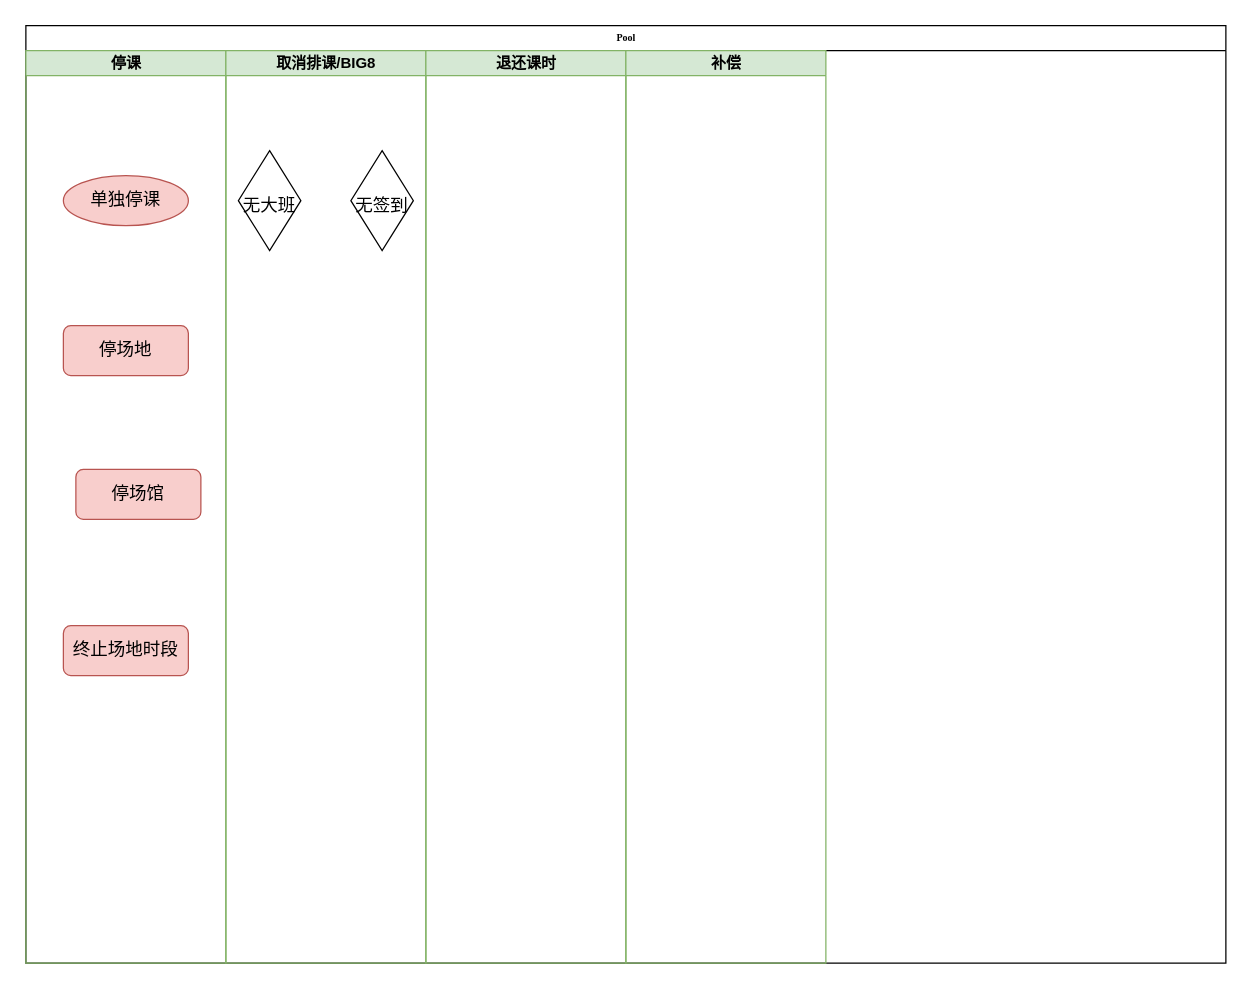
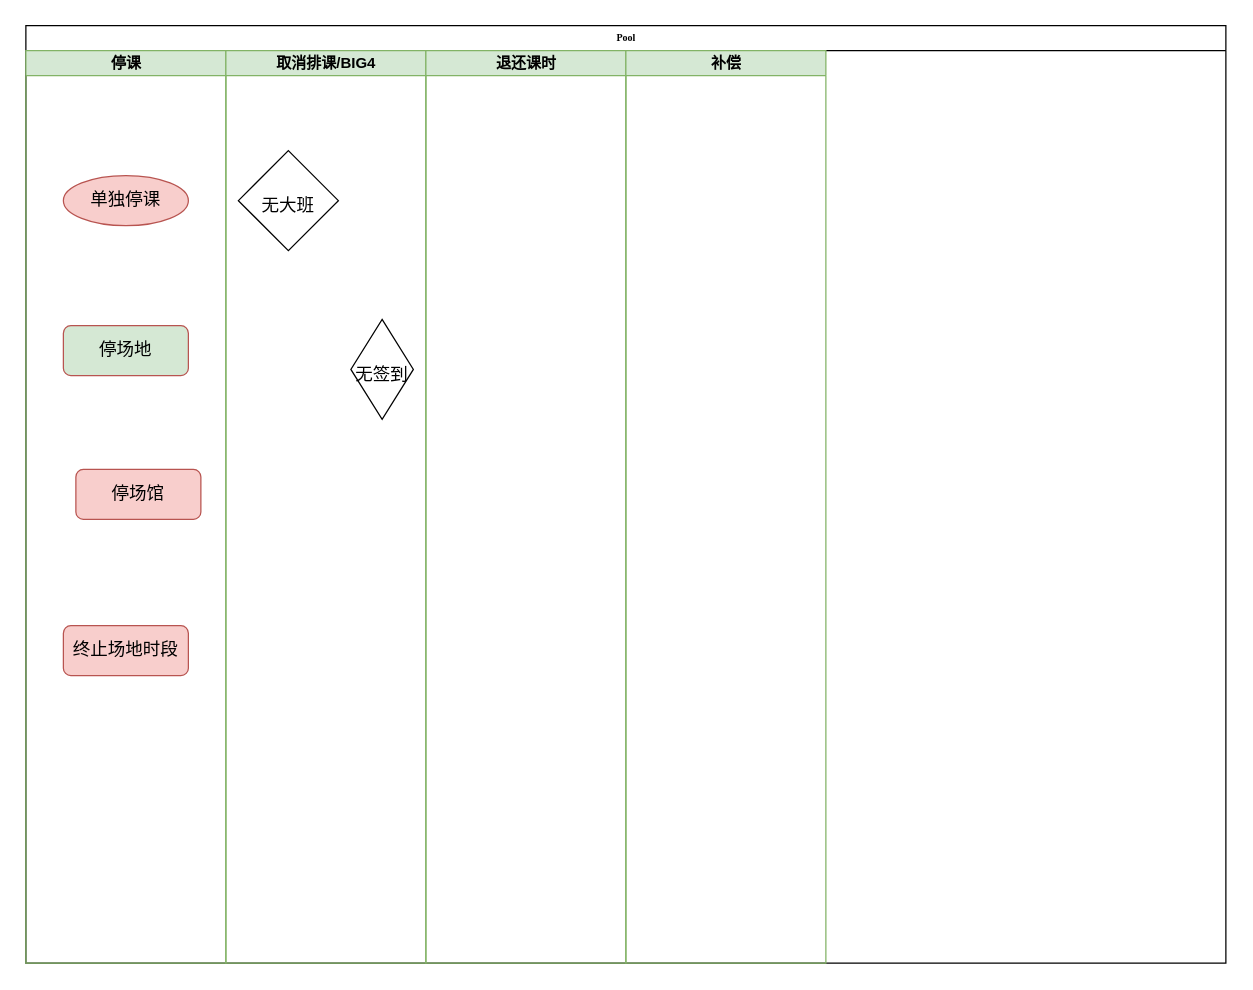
(326, 63) -> (326, 63)
(269, 201) -> (288, 201)
(382, 201) -> (382, 369)
(126, 351) -> (126, 351)
